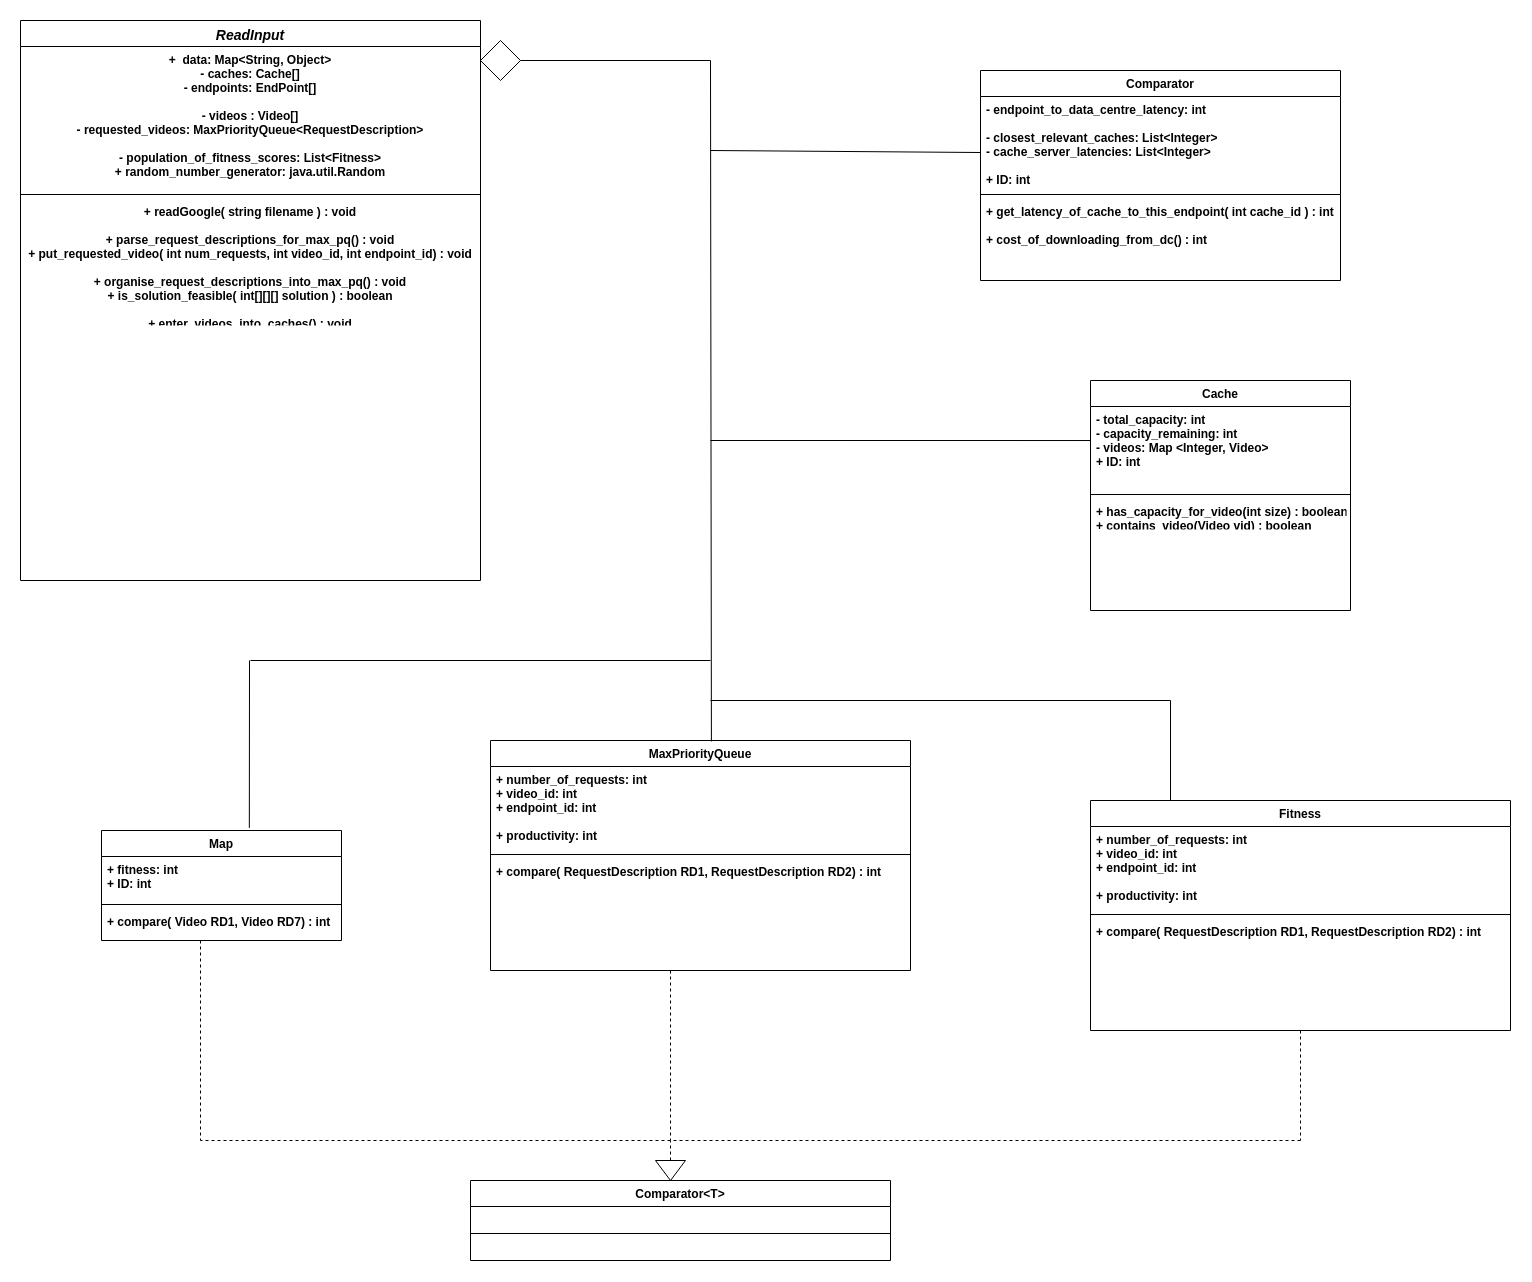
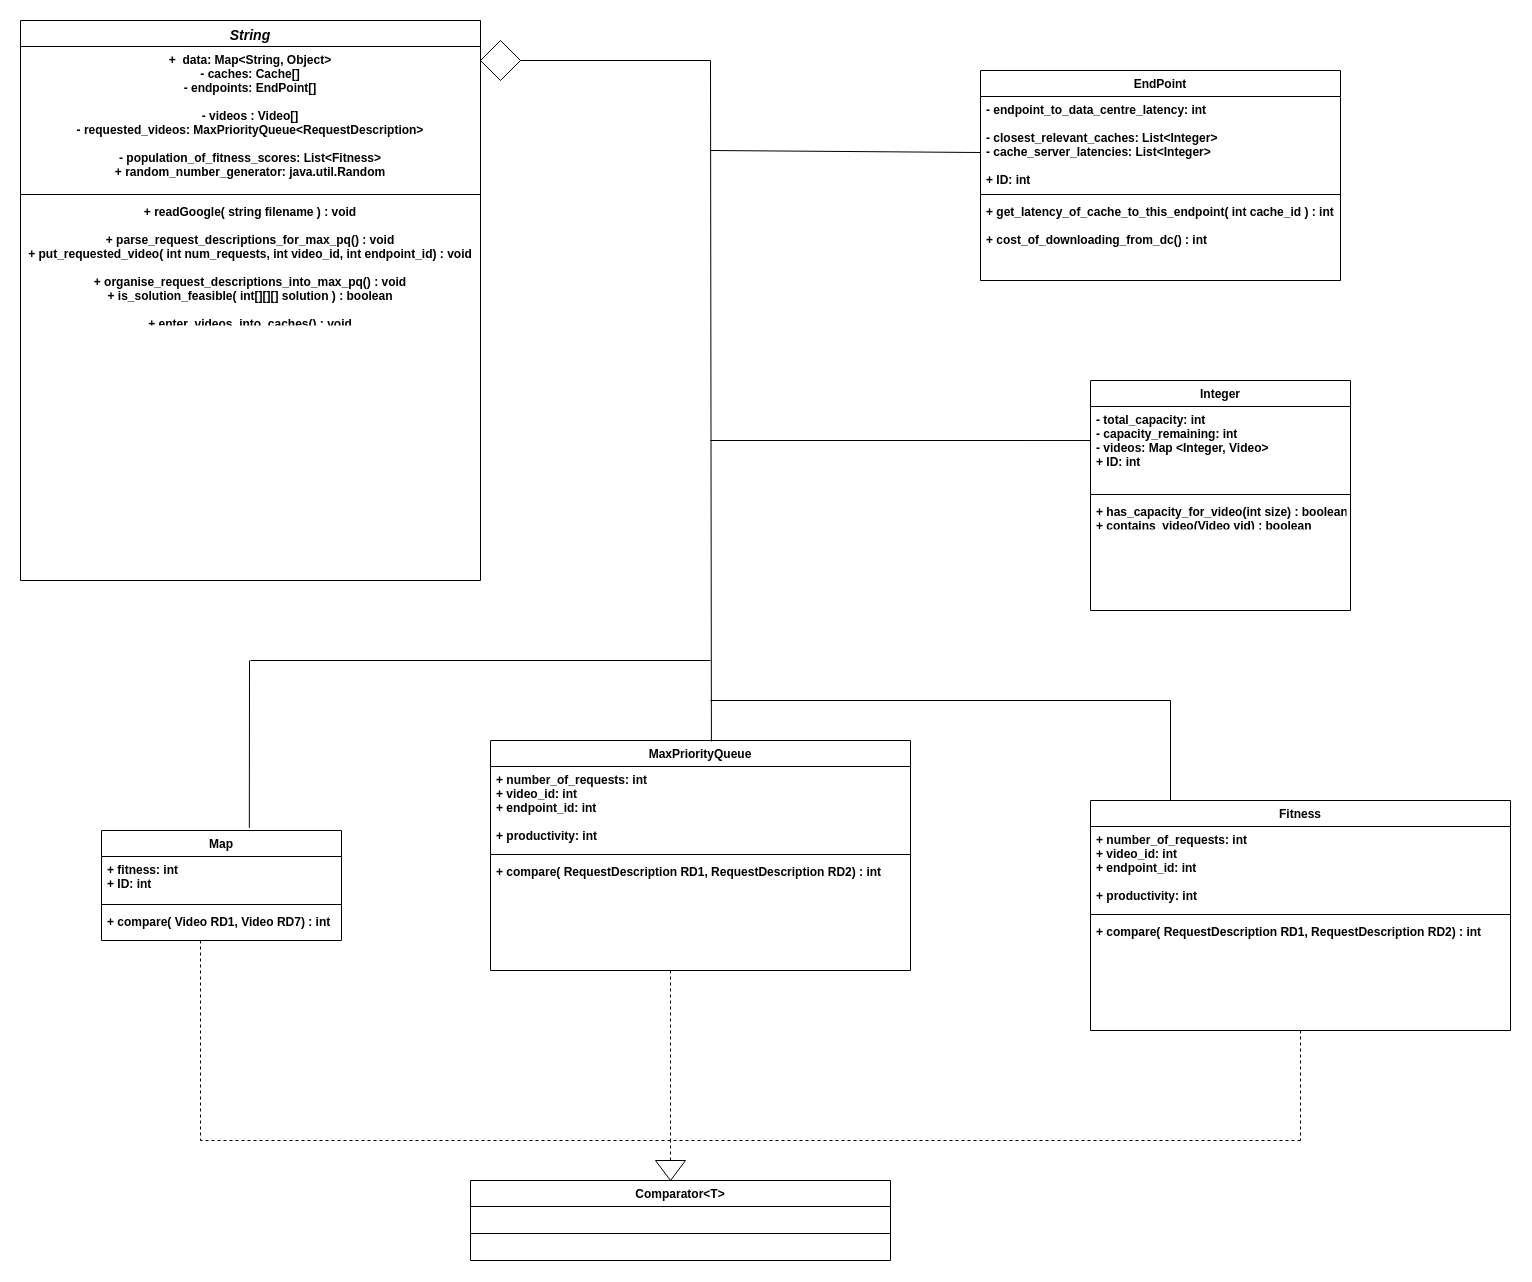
(250, 35) -> (250, 35)
(1160, 84) -> (1160, 84)
(1220, 394) -> (1220, 394)
